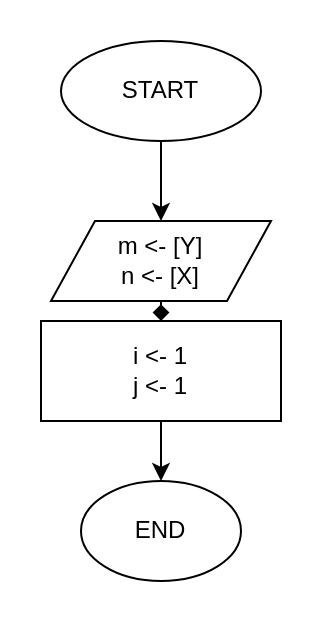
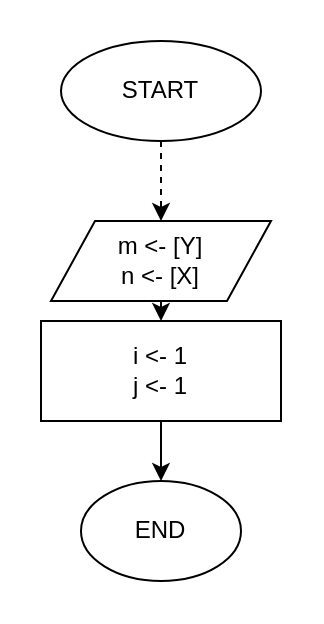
(161, 173) -> (161, 173)
(161, 304) -> (161, 306)
